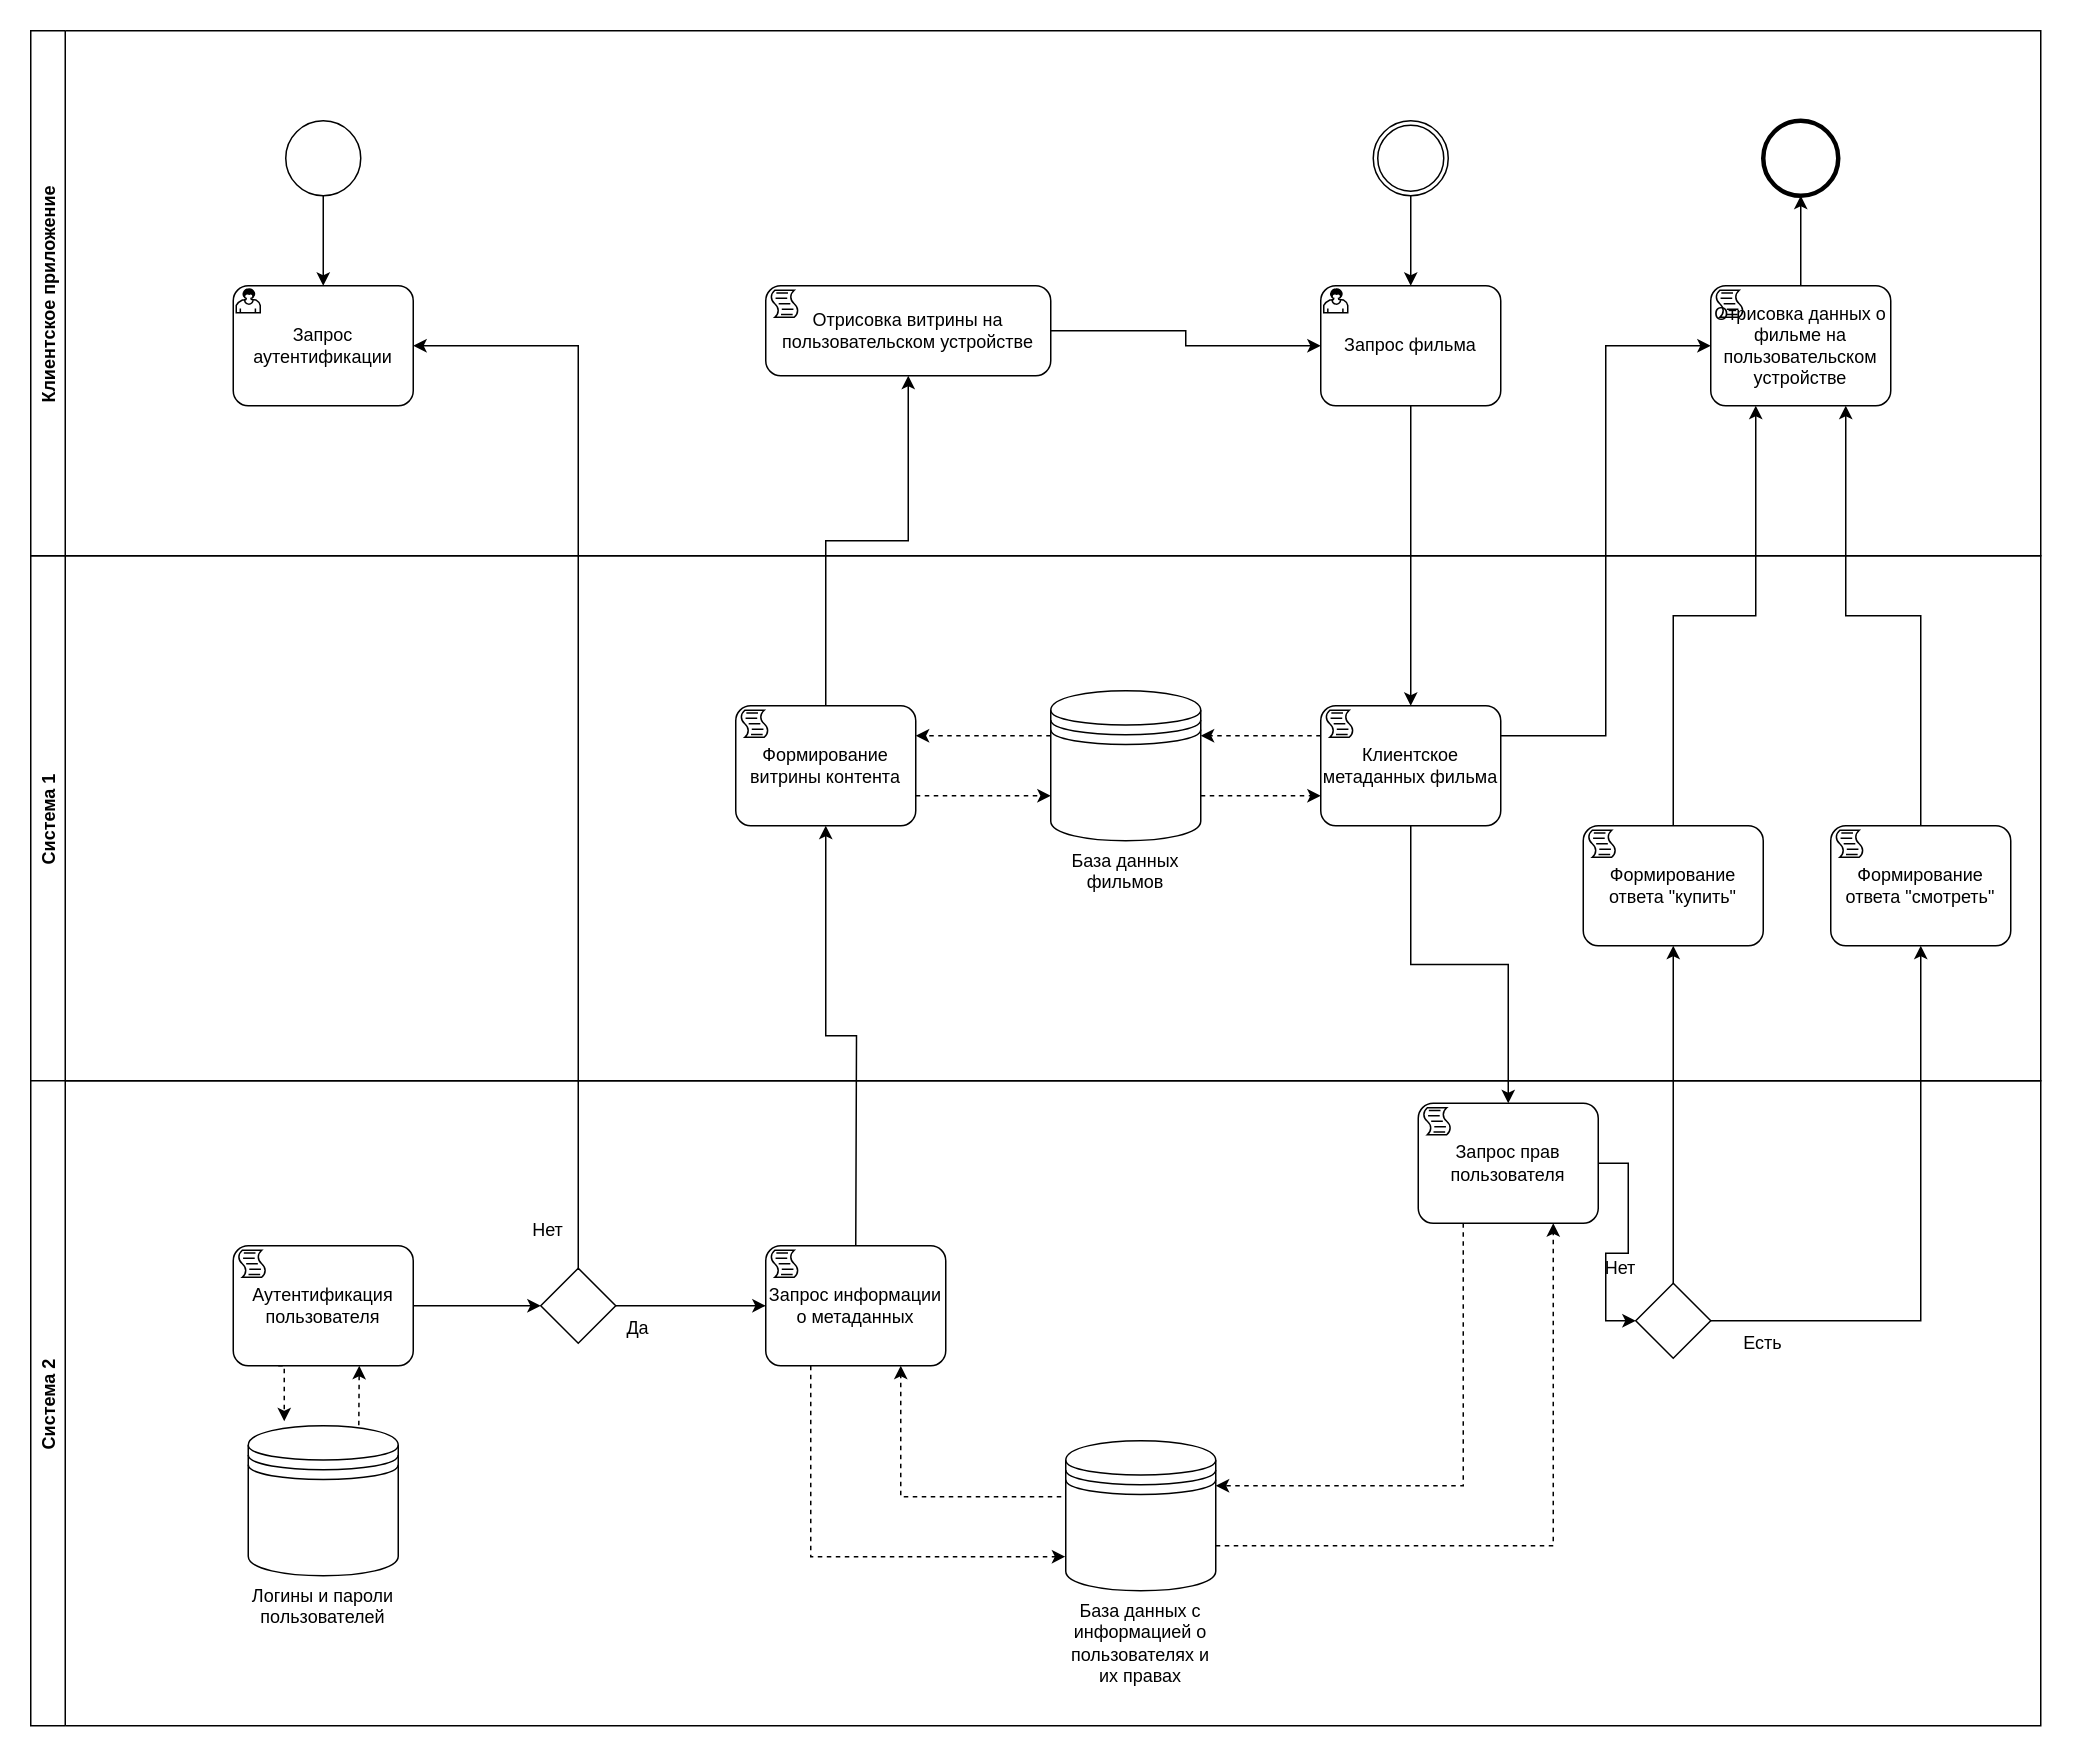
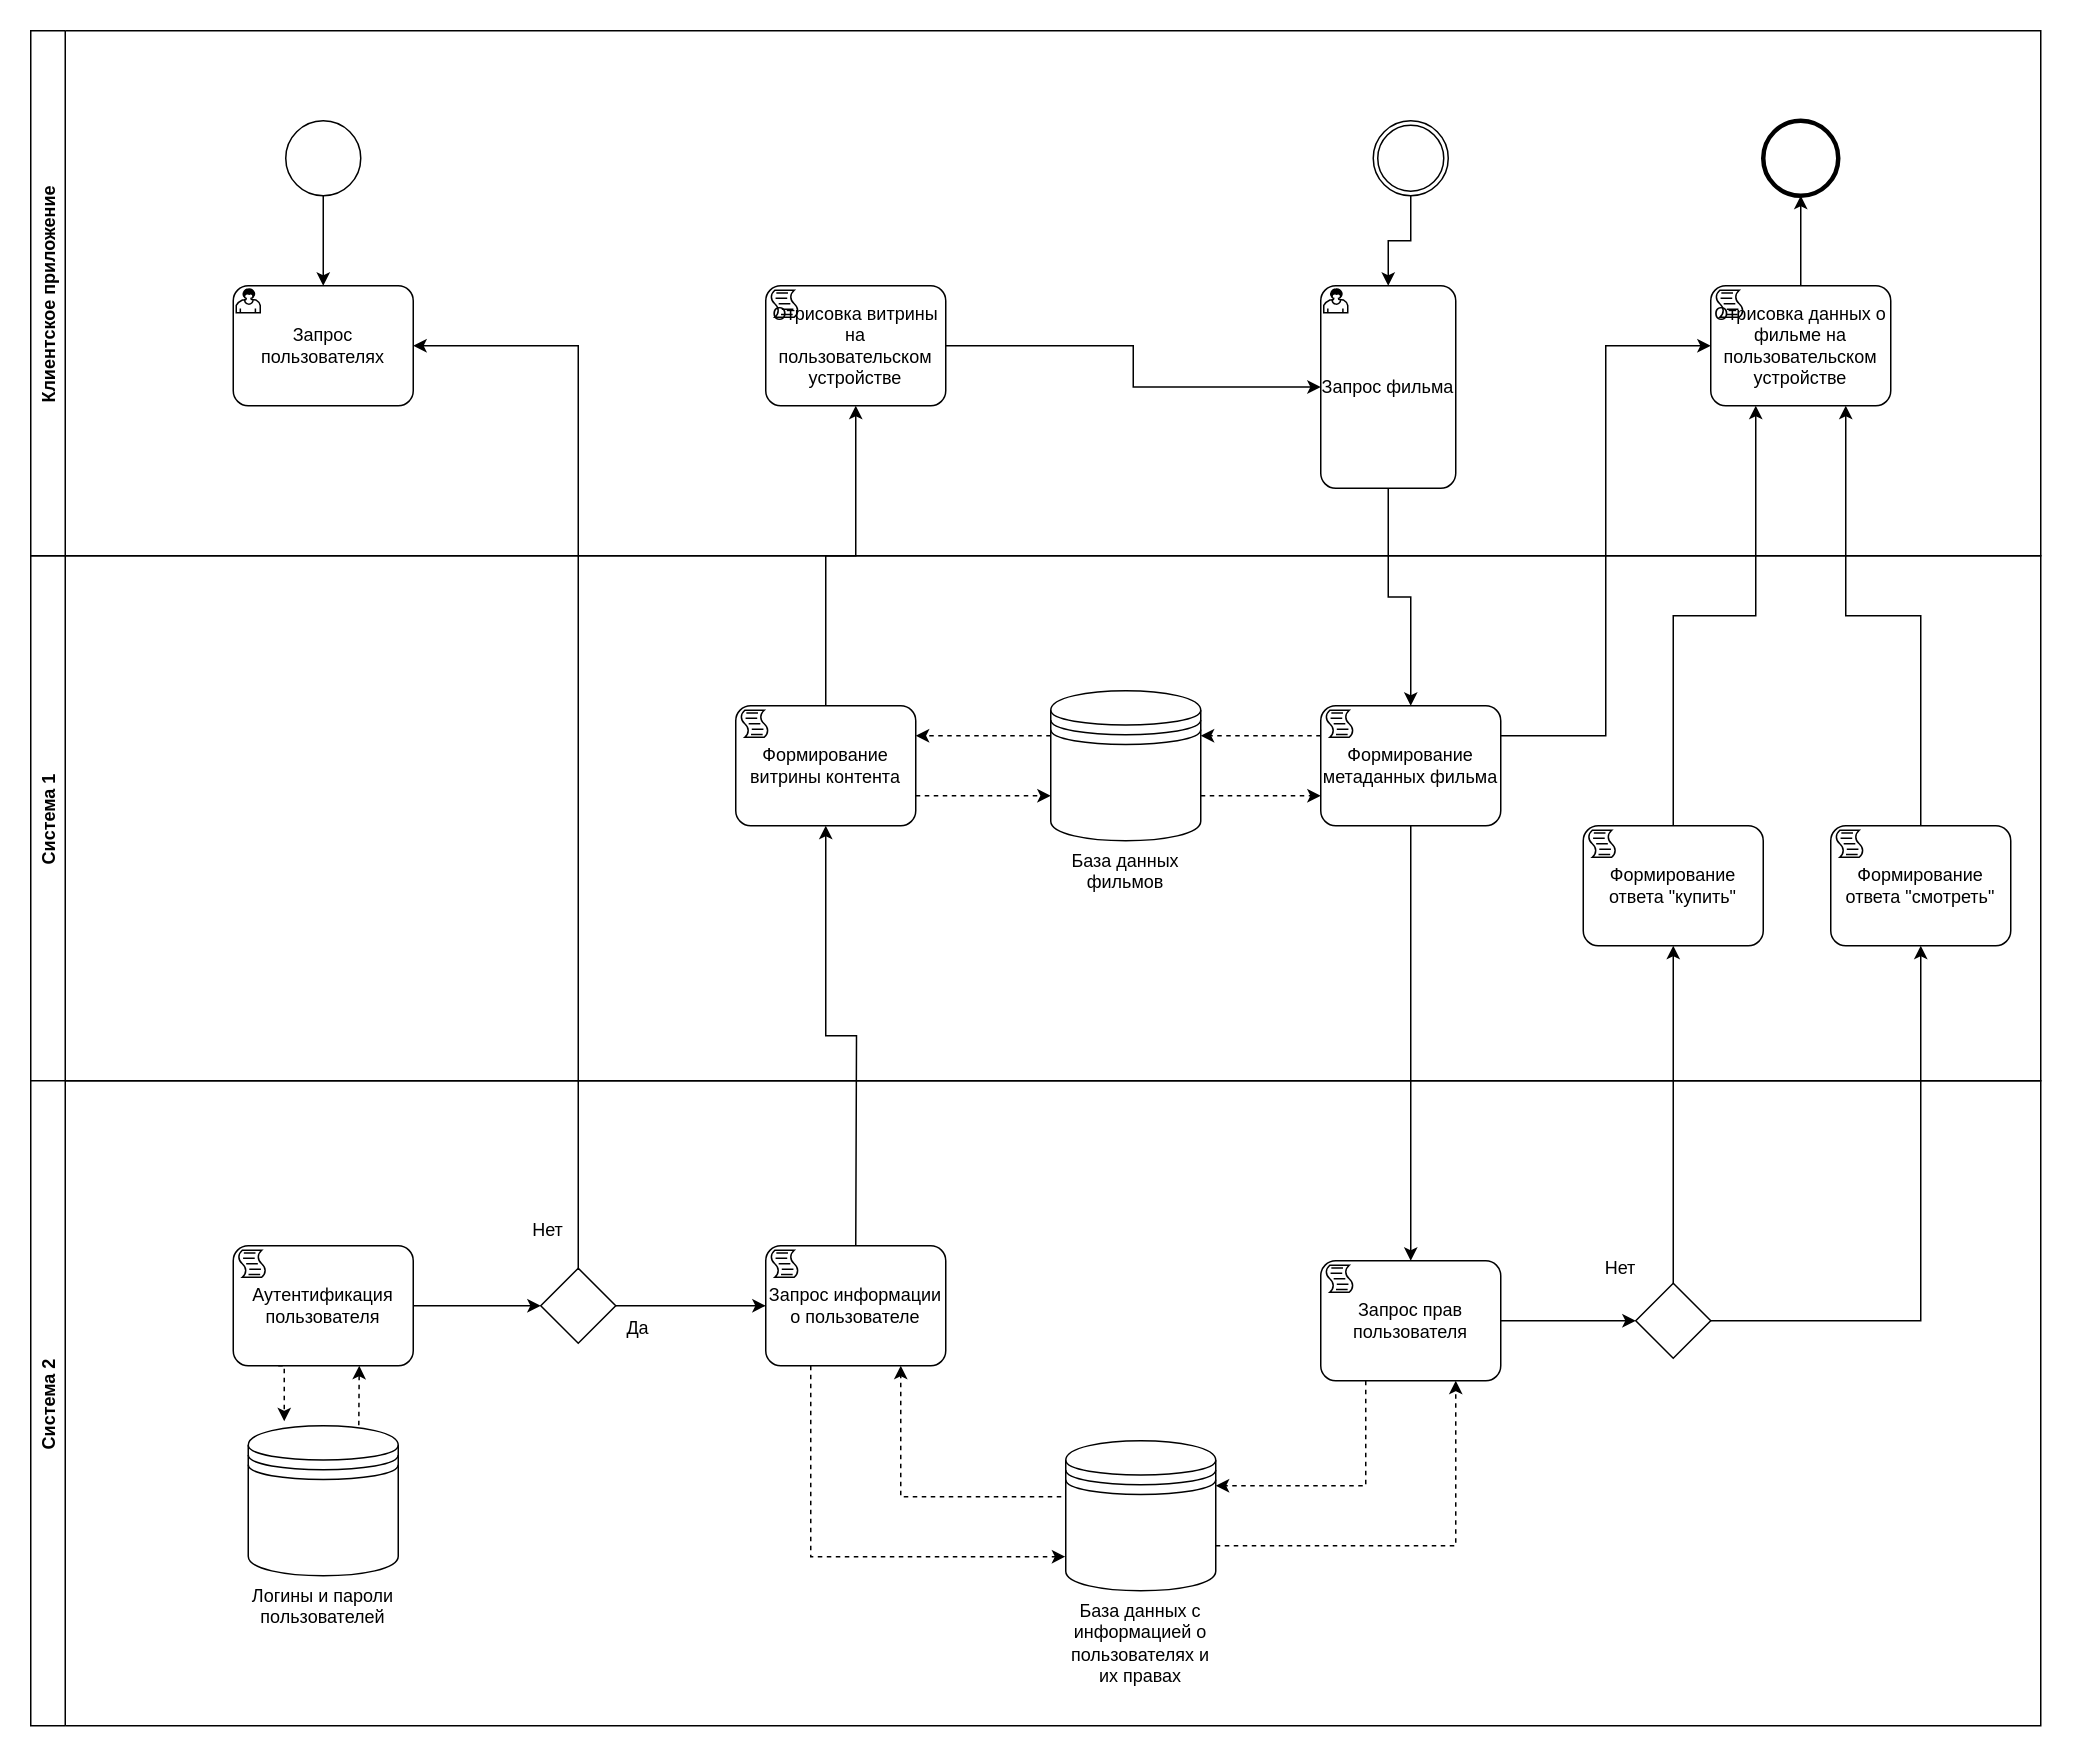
(908, 331) -> (856, 346)
(323, 346) -> (323, 346)
(1411, 346) -> (1388, 387)
(1411, 766) -> (1411, 766)
(1508, 1163) -> (1411, 1321)
(856, 1306) -> (856, 1306)
(1763, 1343) -> none
